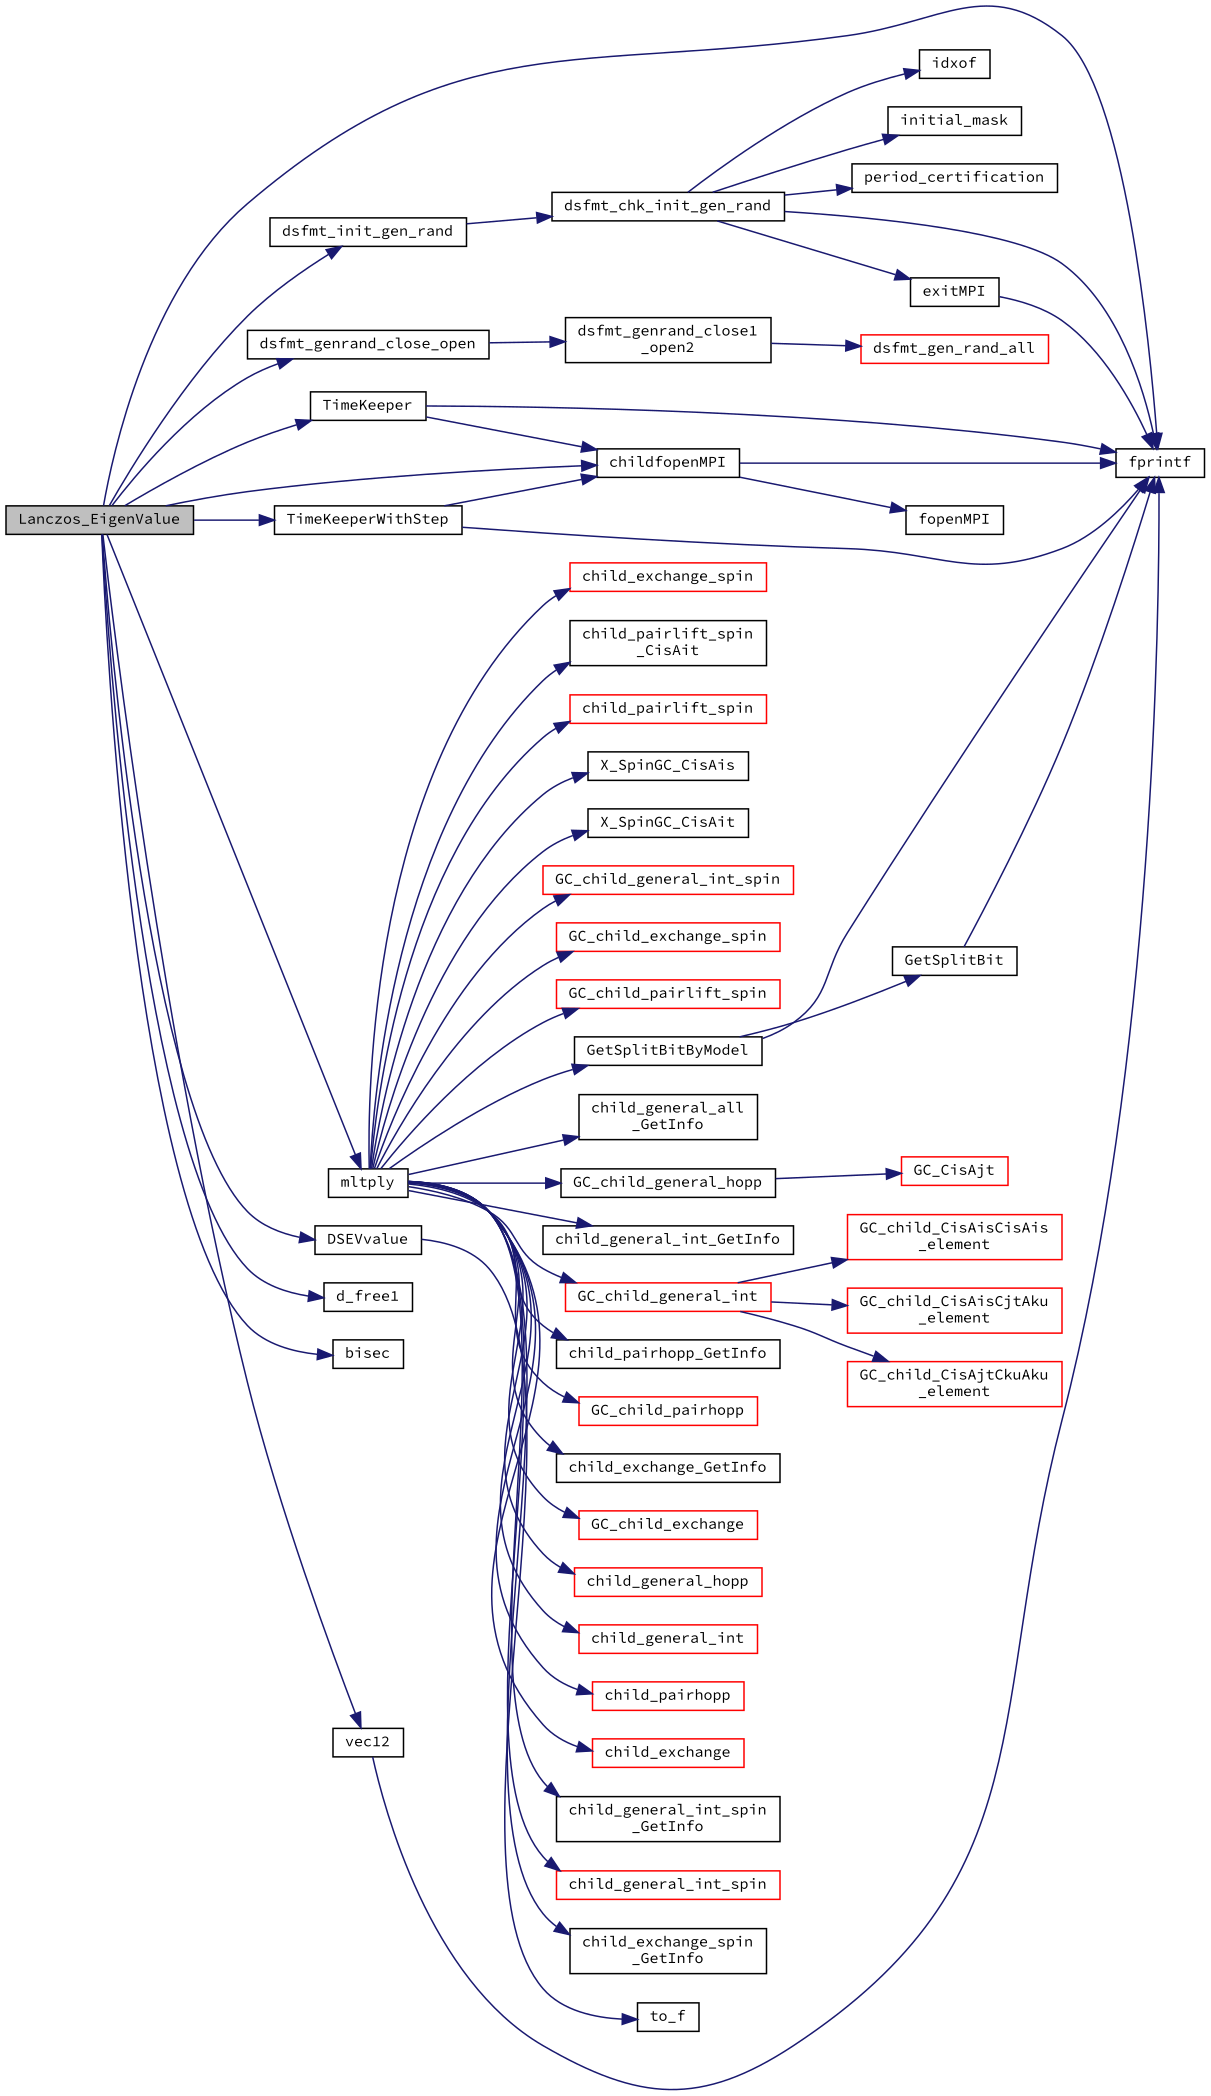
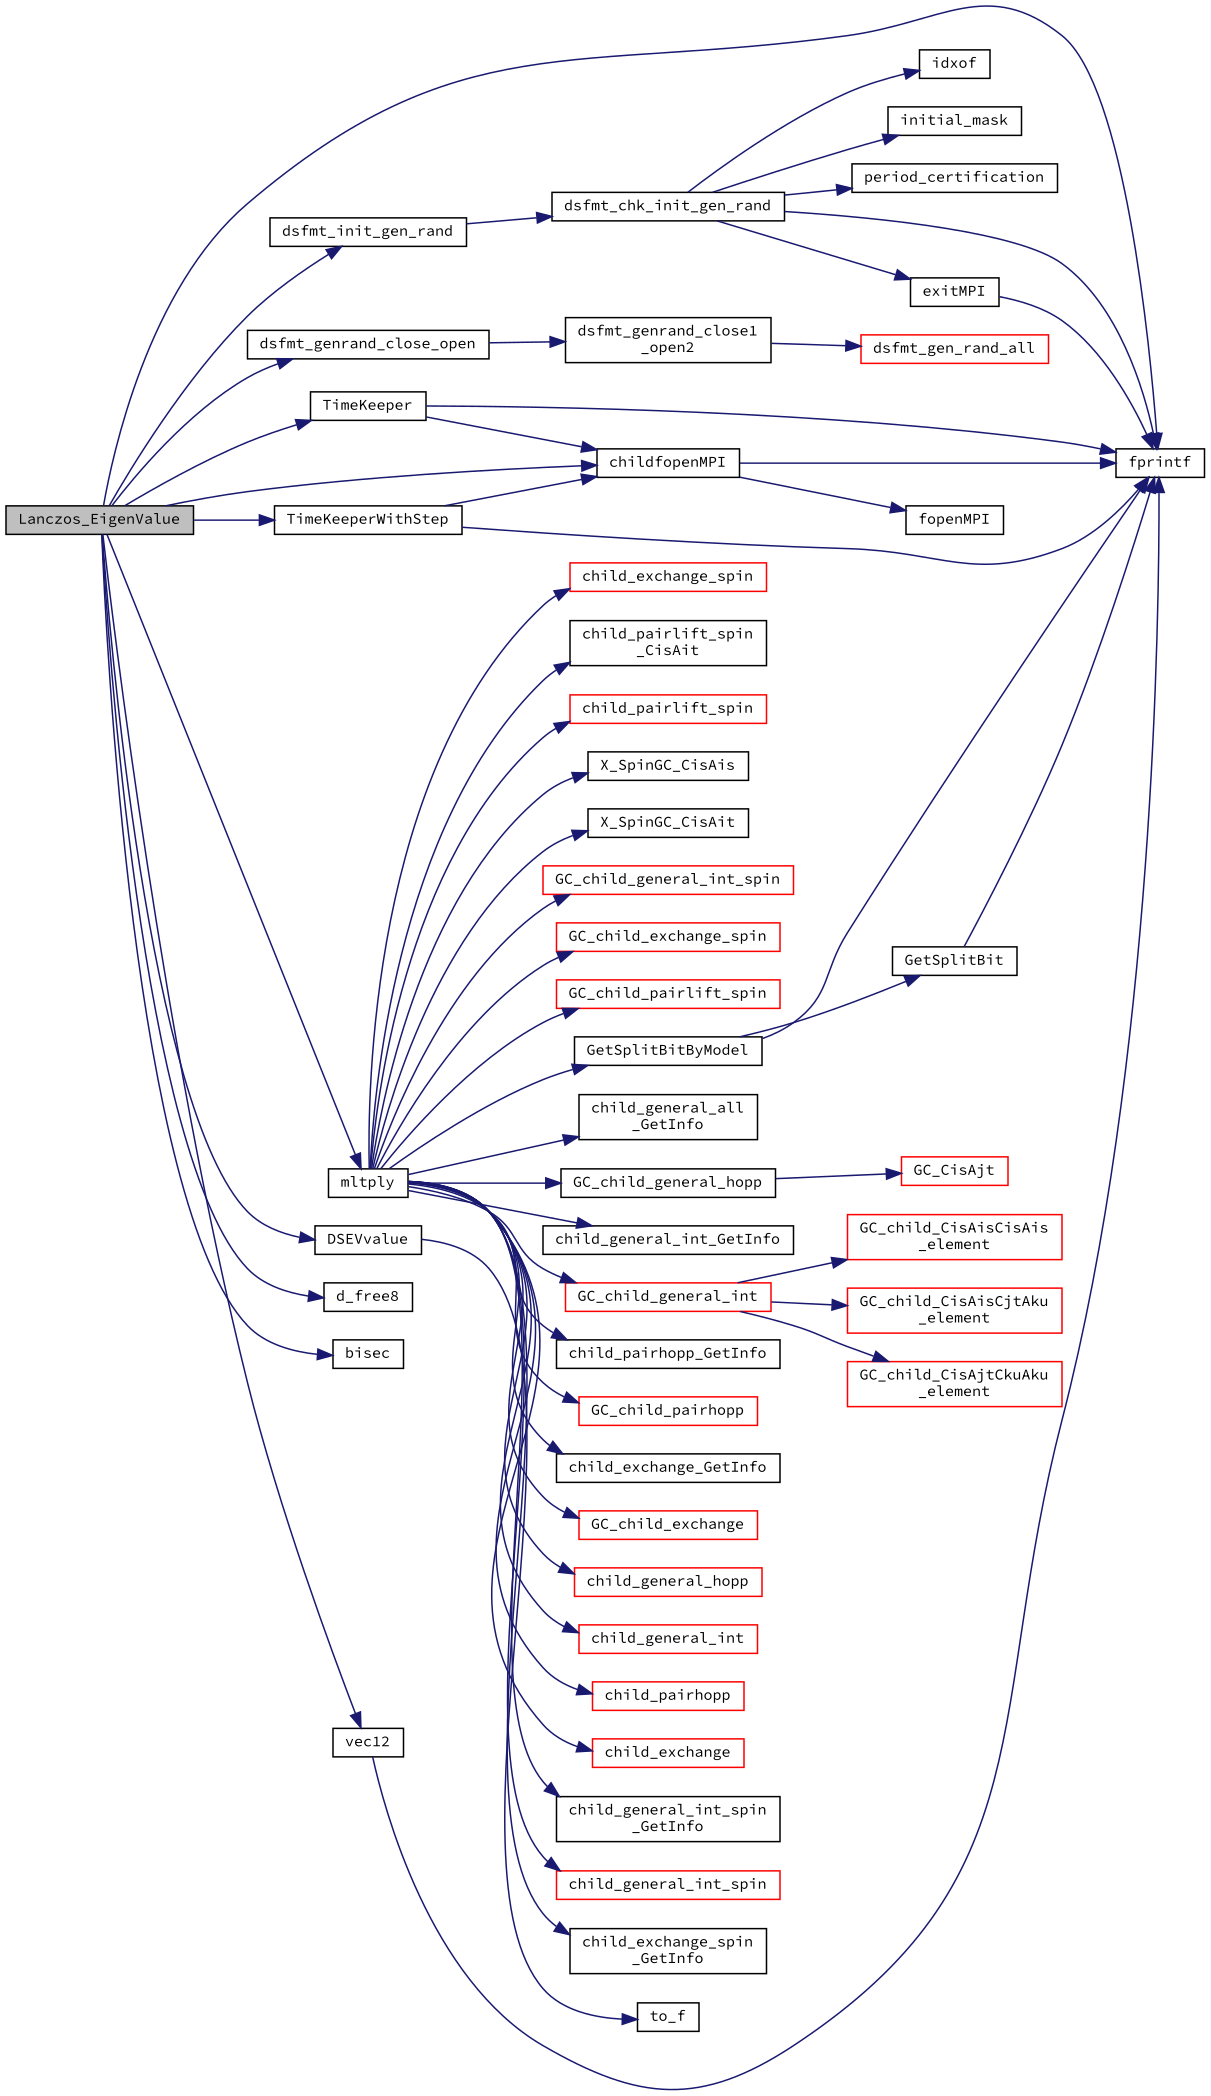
(368, 1297) -> (368, 1297)
